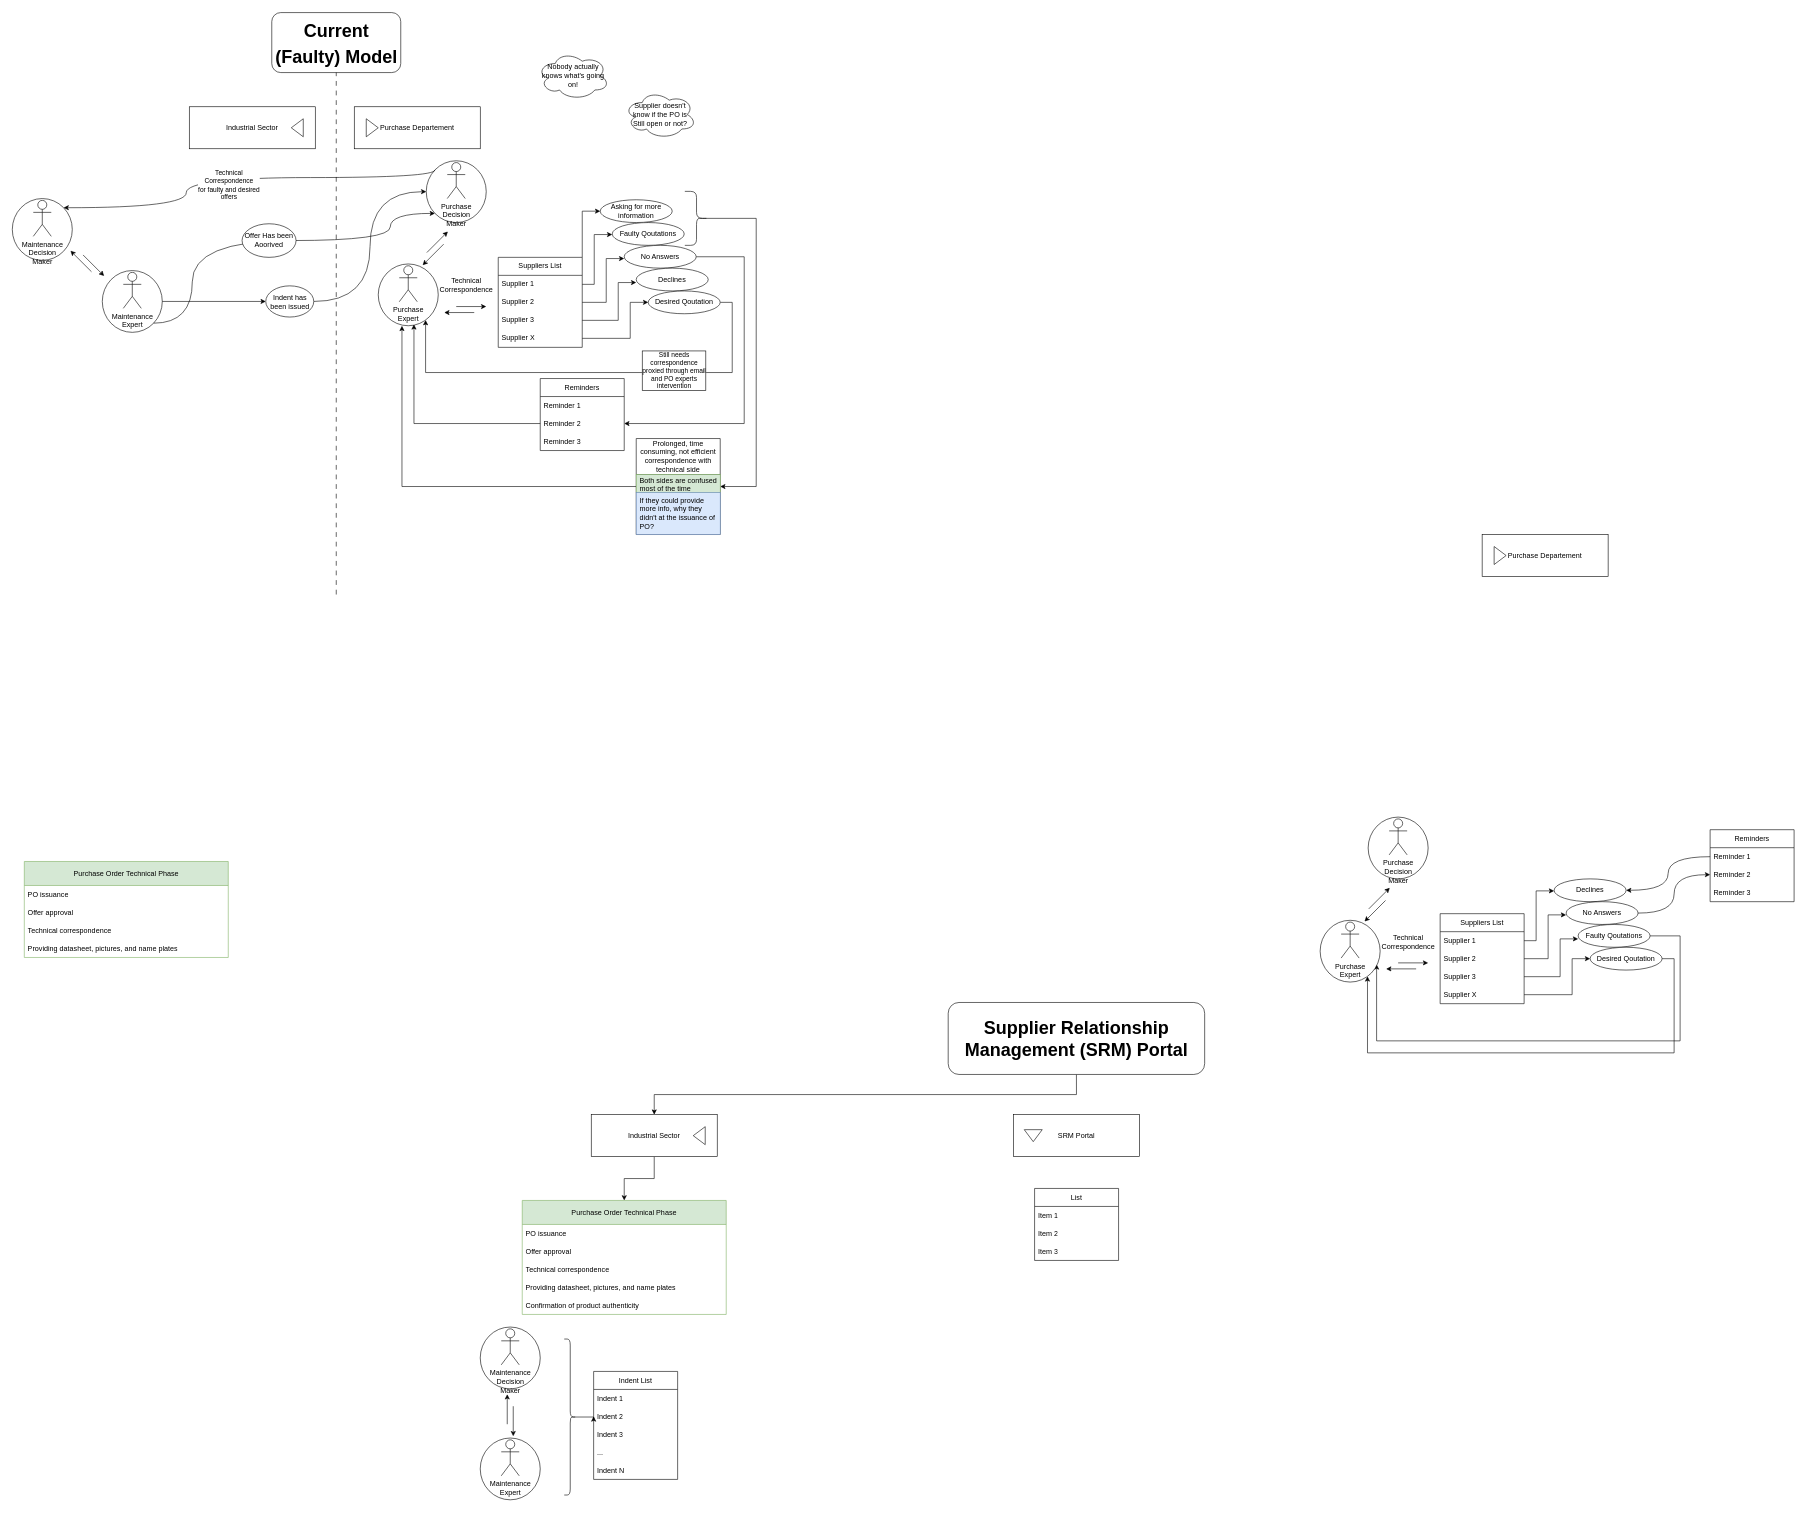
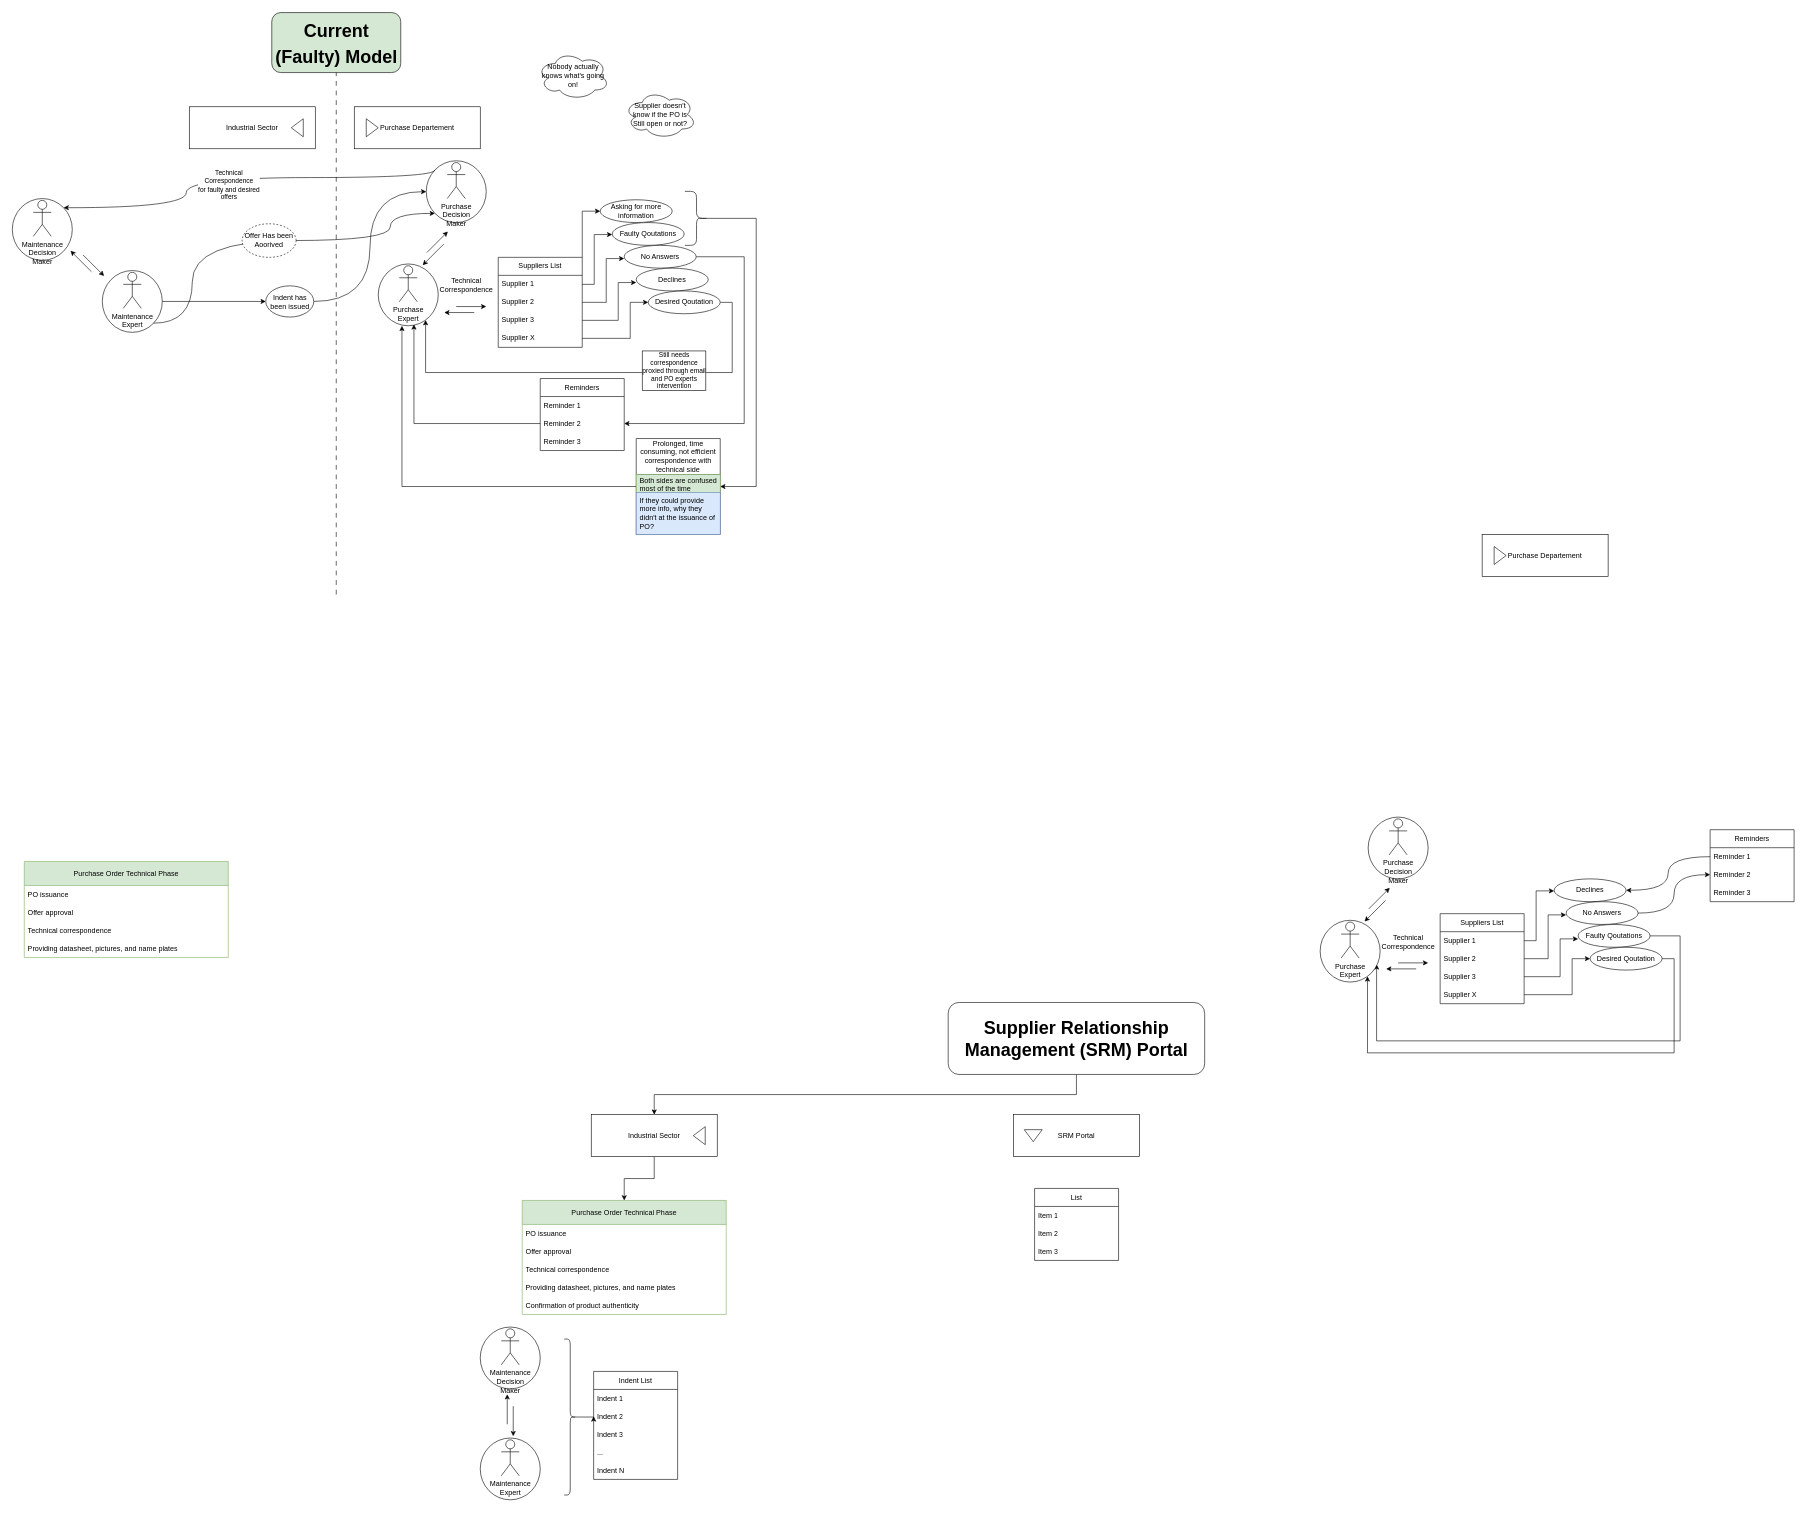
(336, 42) -> (336, 42)
(269, 240) -> (269, 240)
